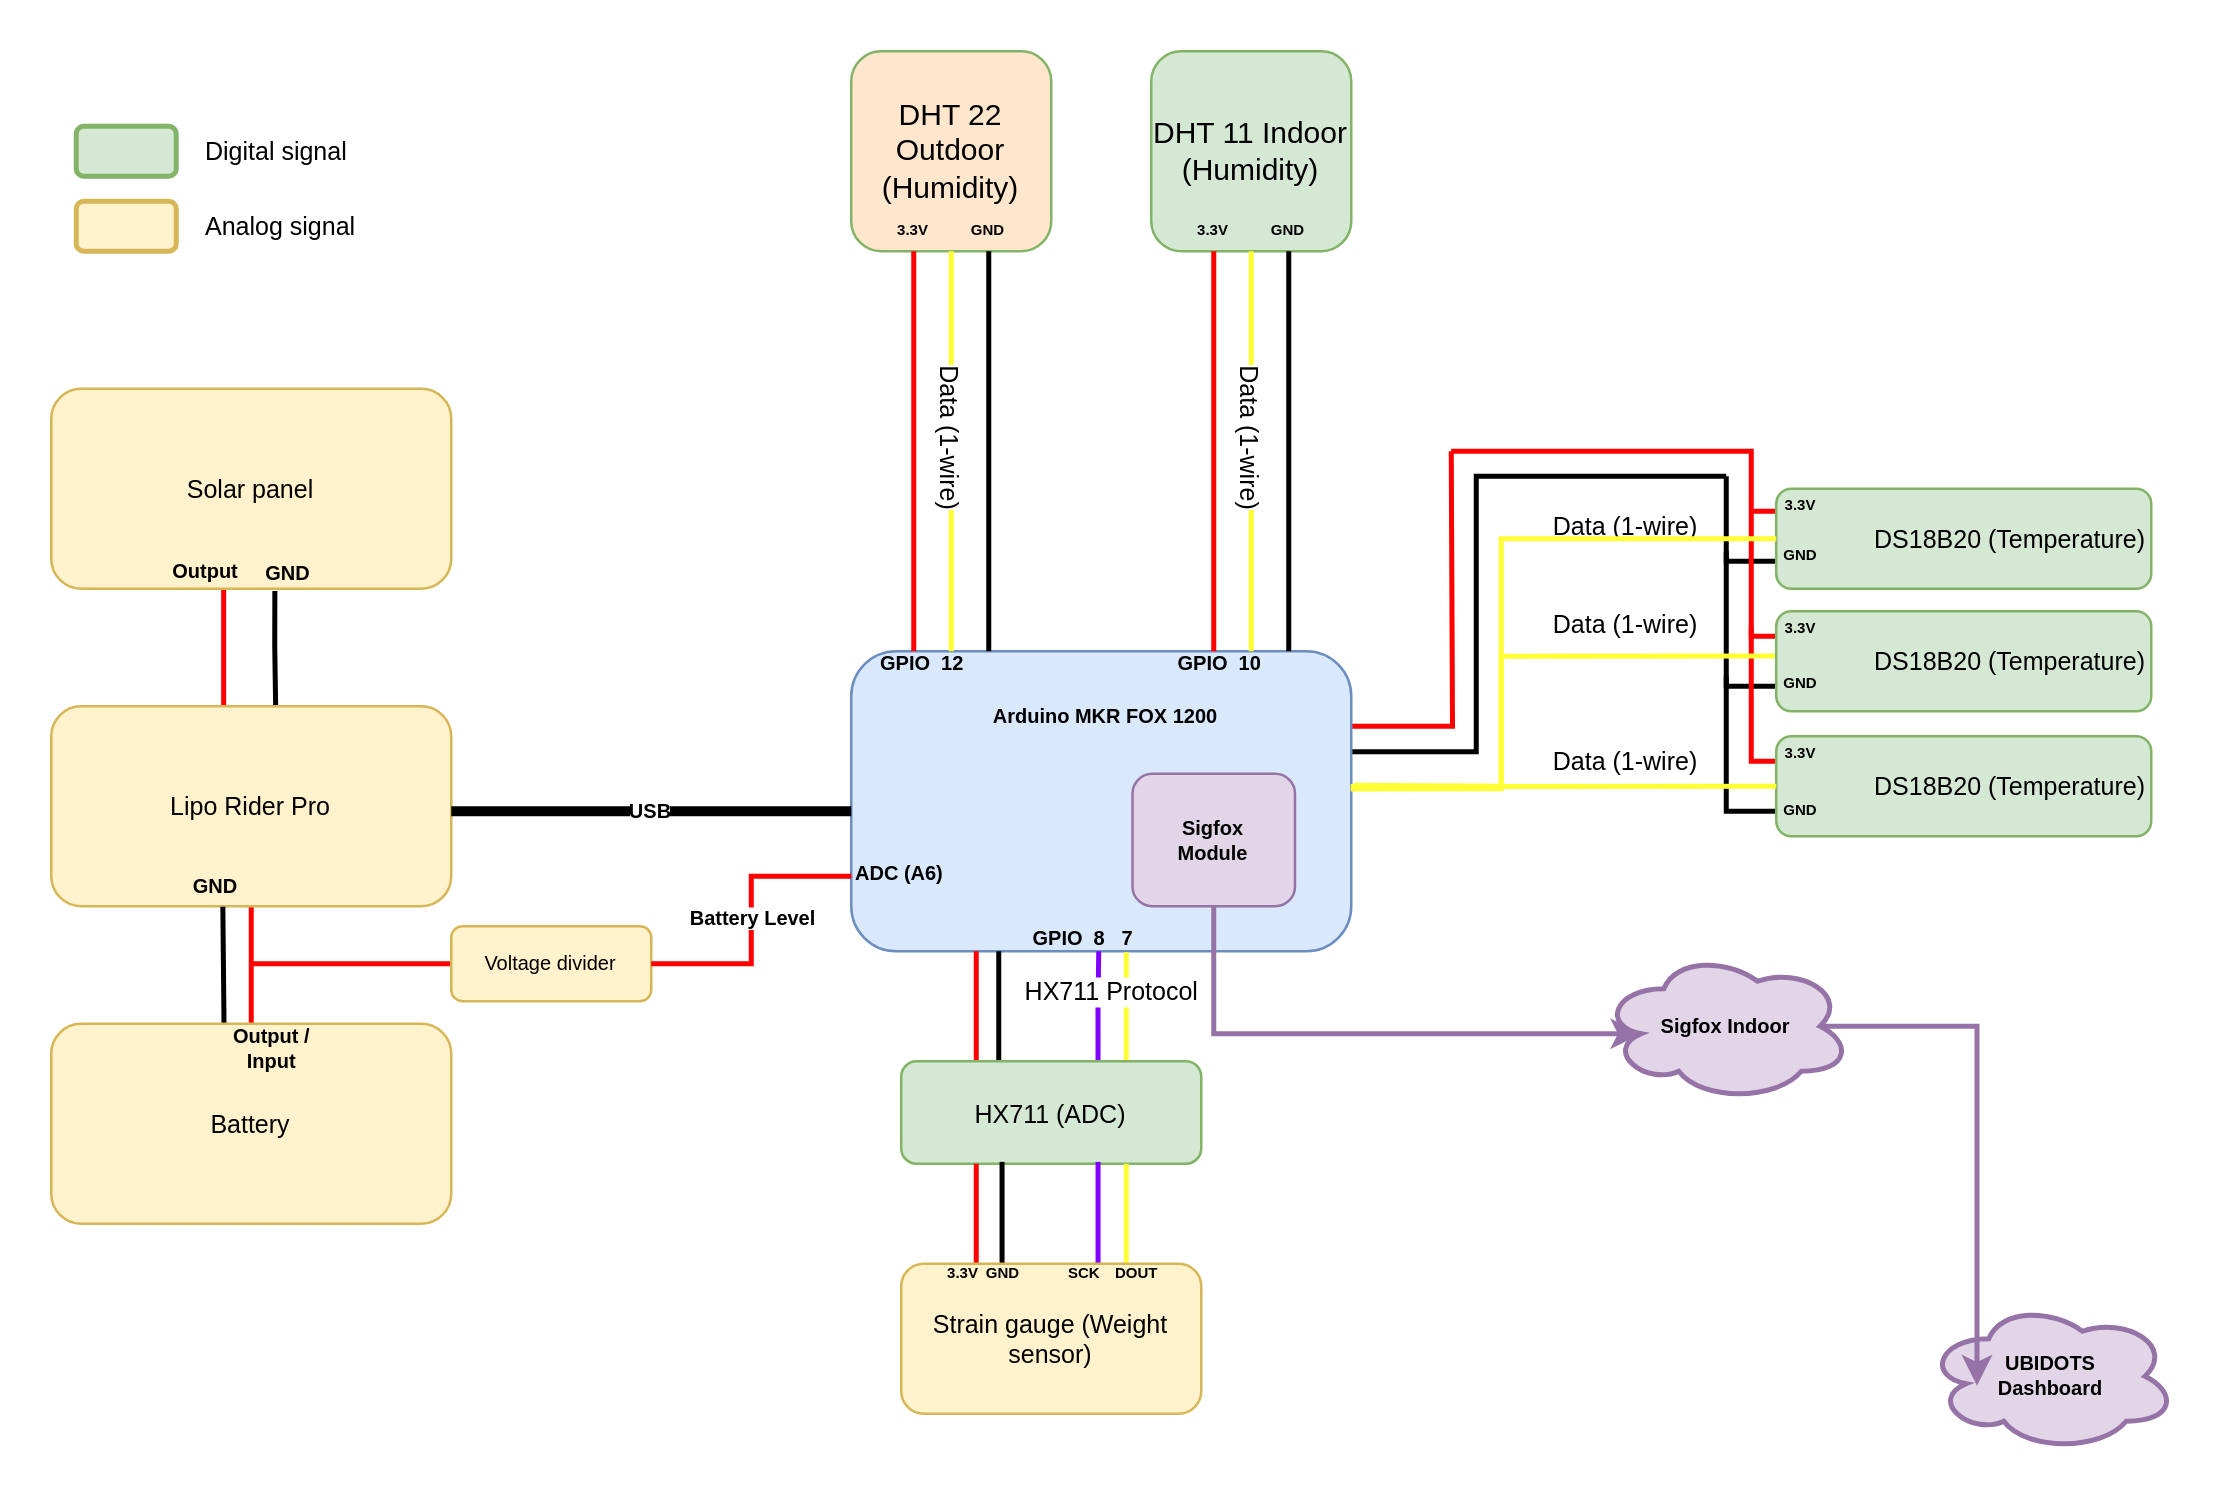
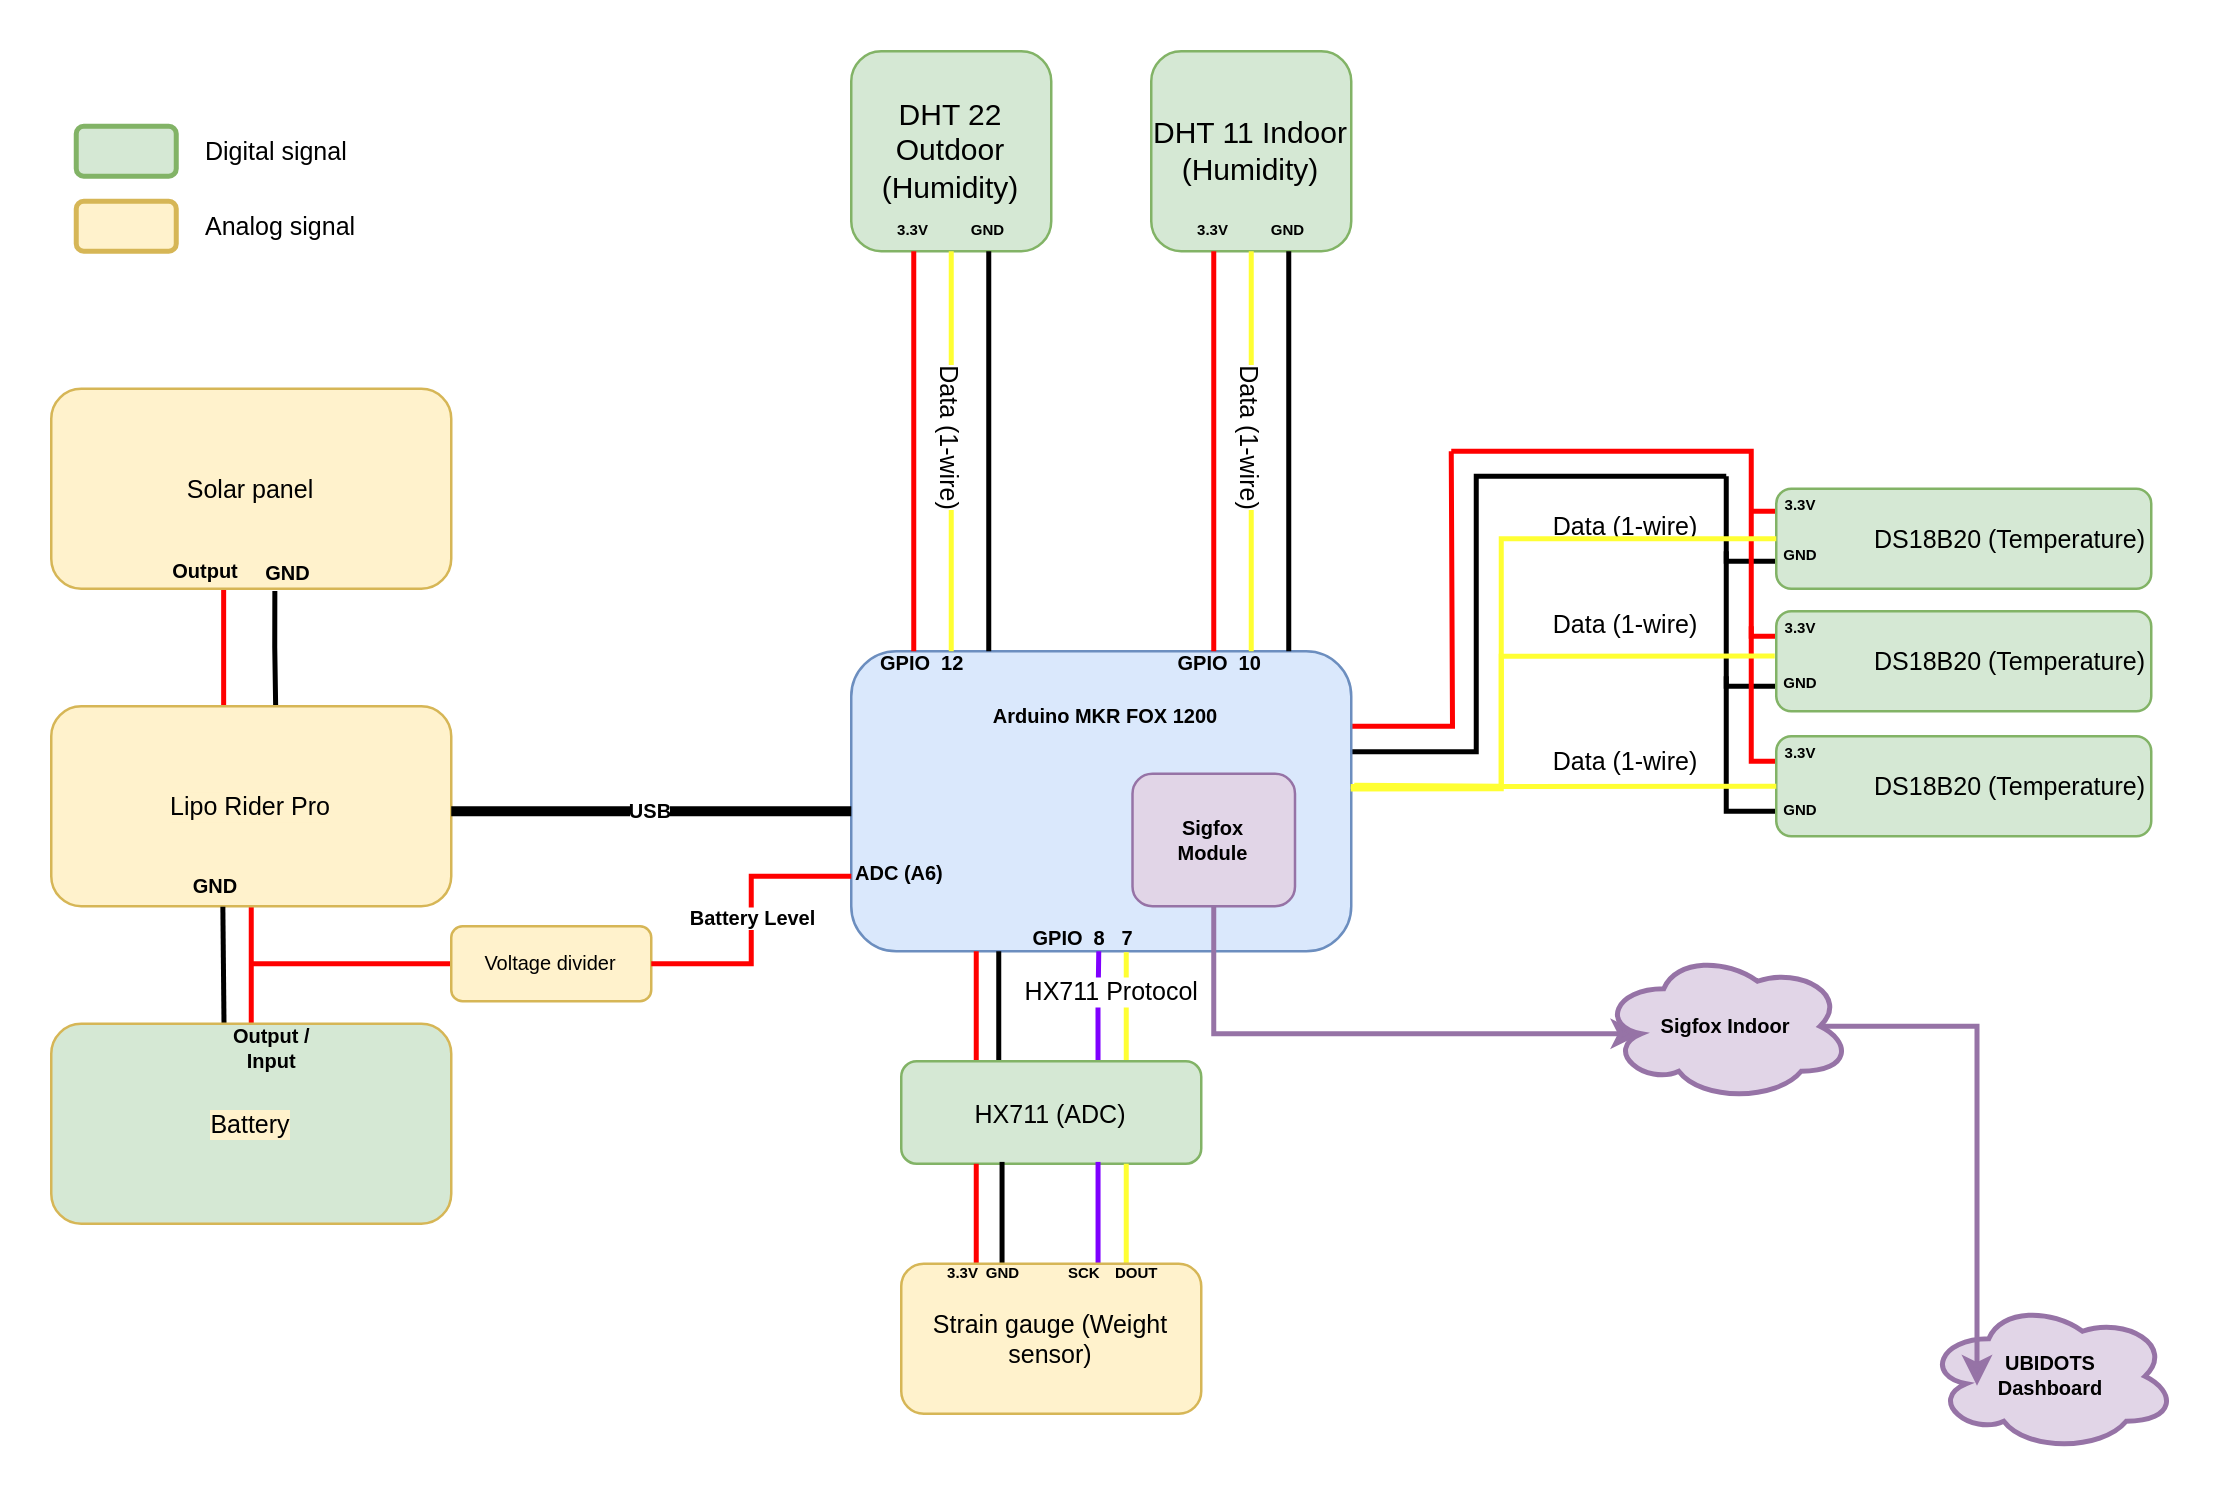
(951, 151) -> (951, 151)
(251, 1124) -> (251, 1124)
